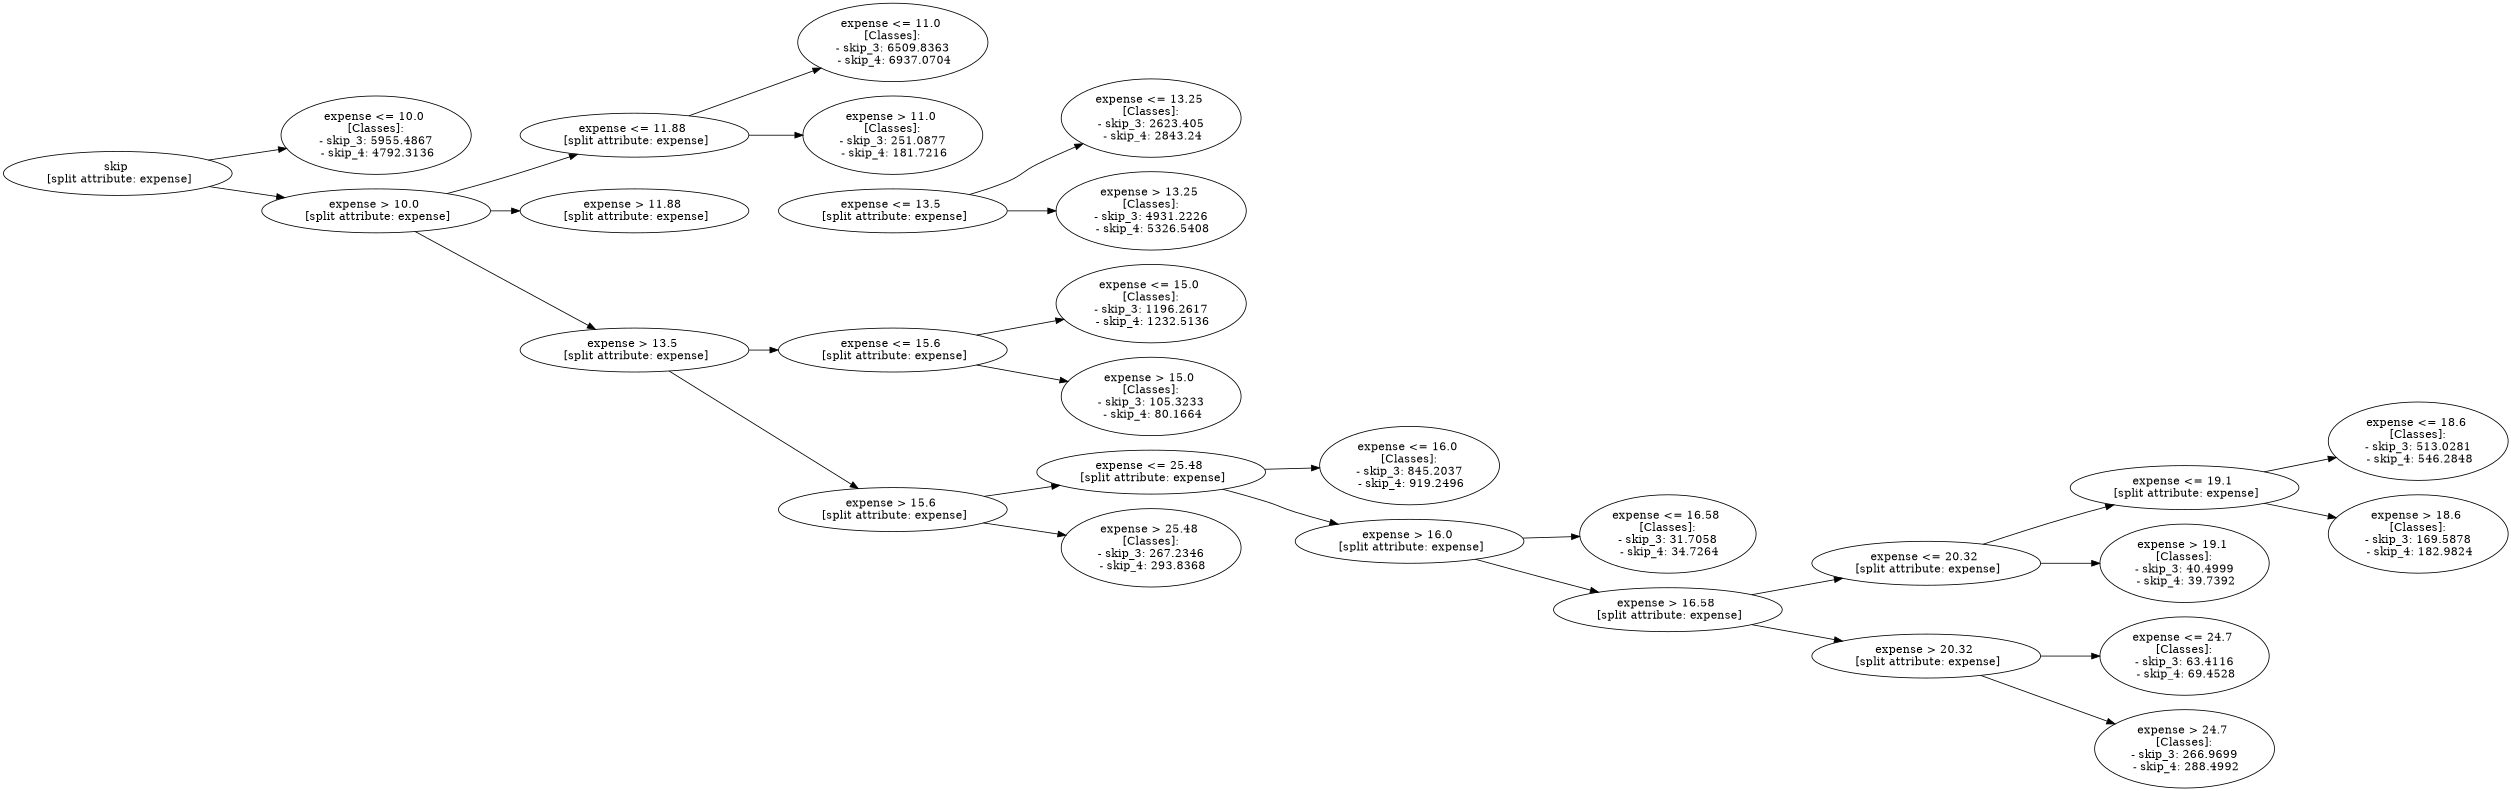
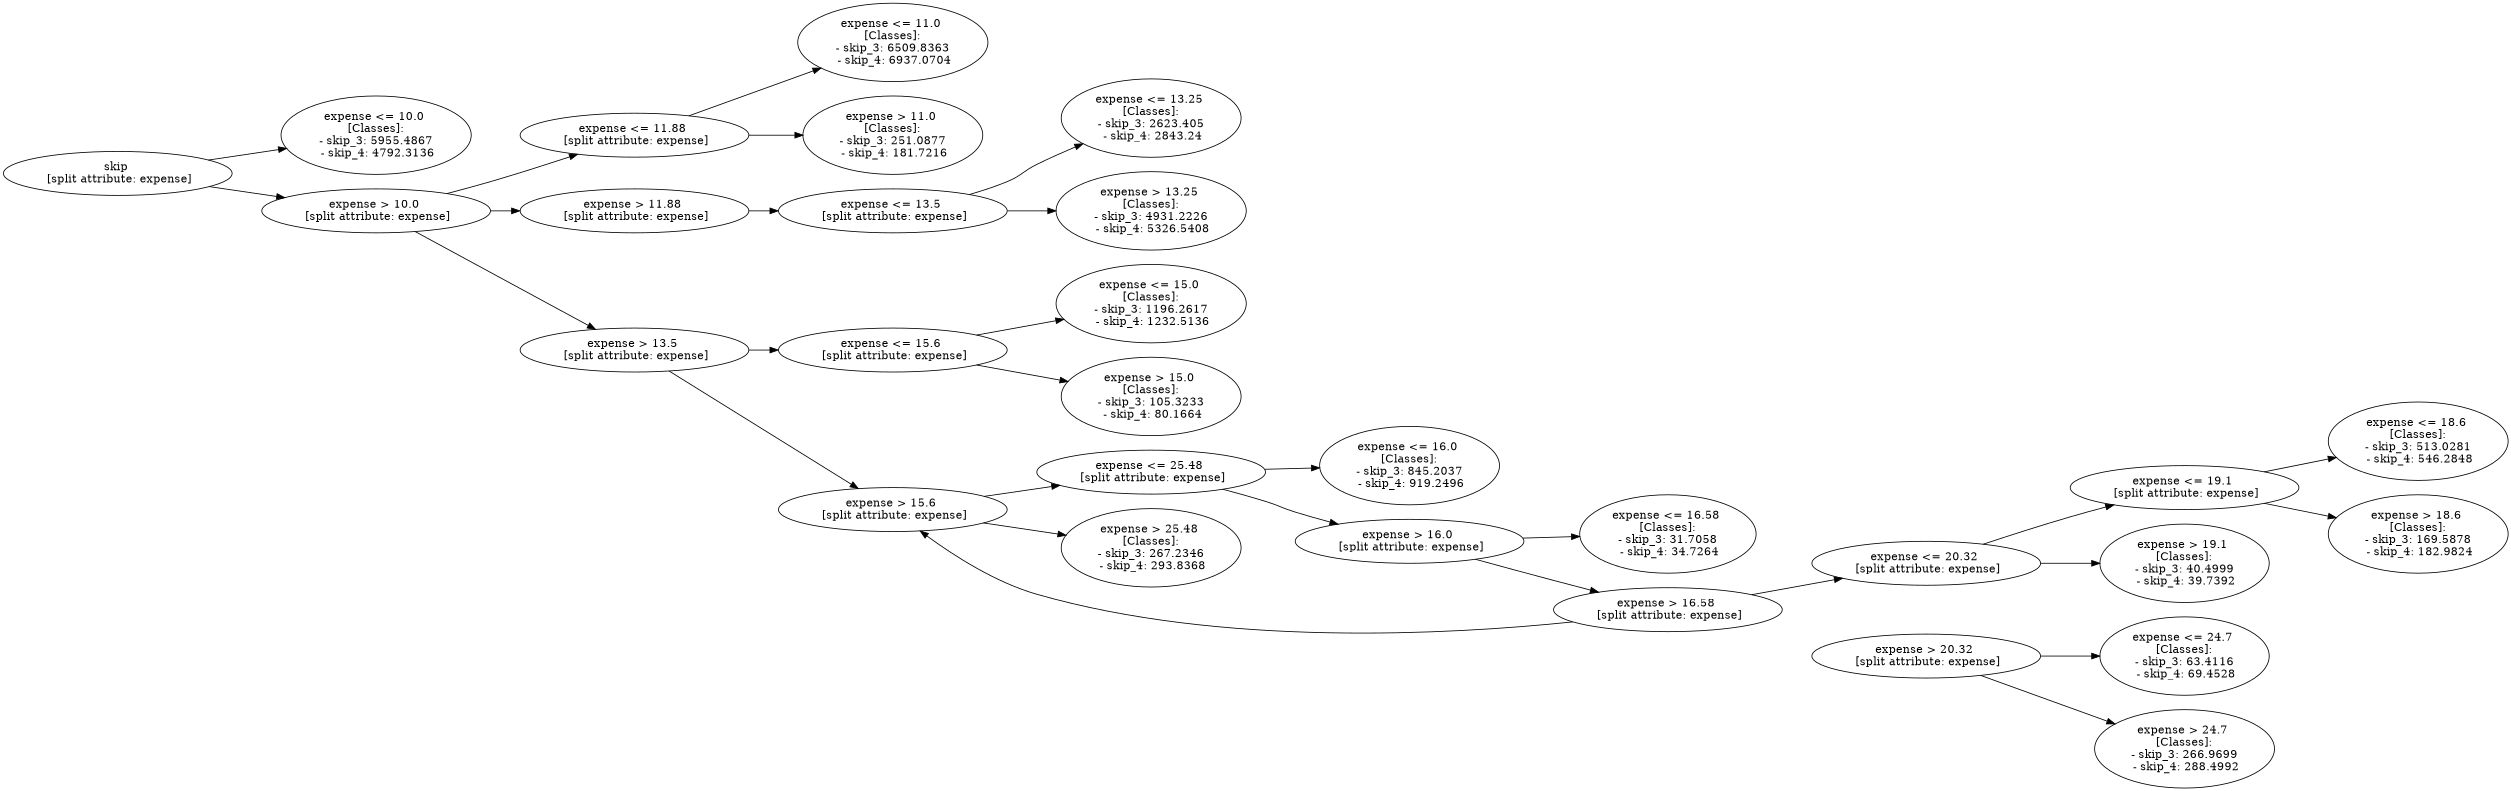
none -> (759, 211)
(1793, 632) -> (1241, 628)
